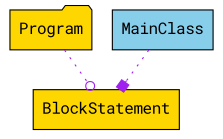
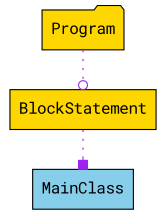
(138, 65) -> (83, 144)
